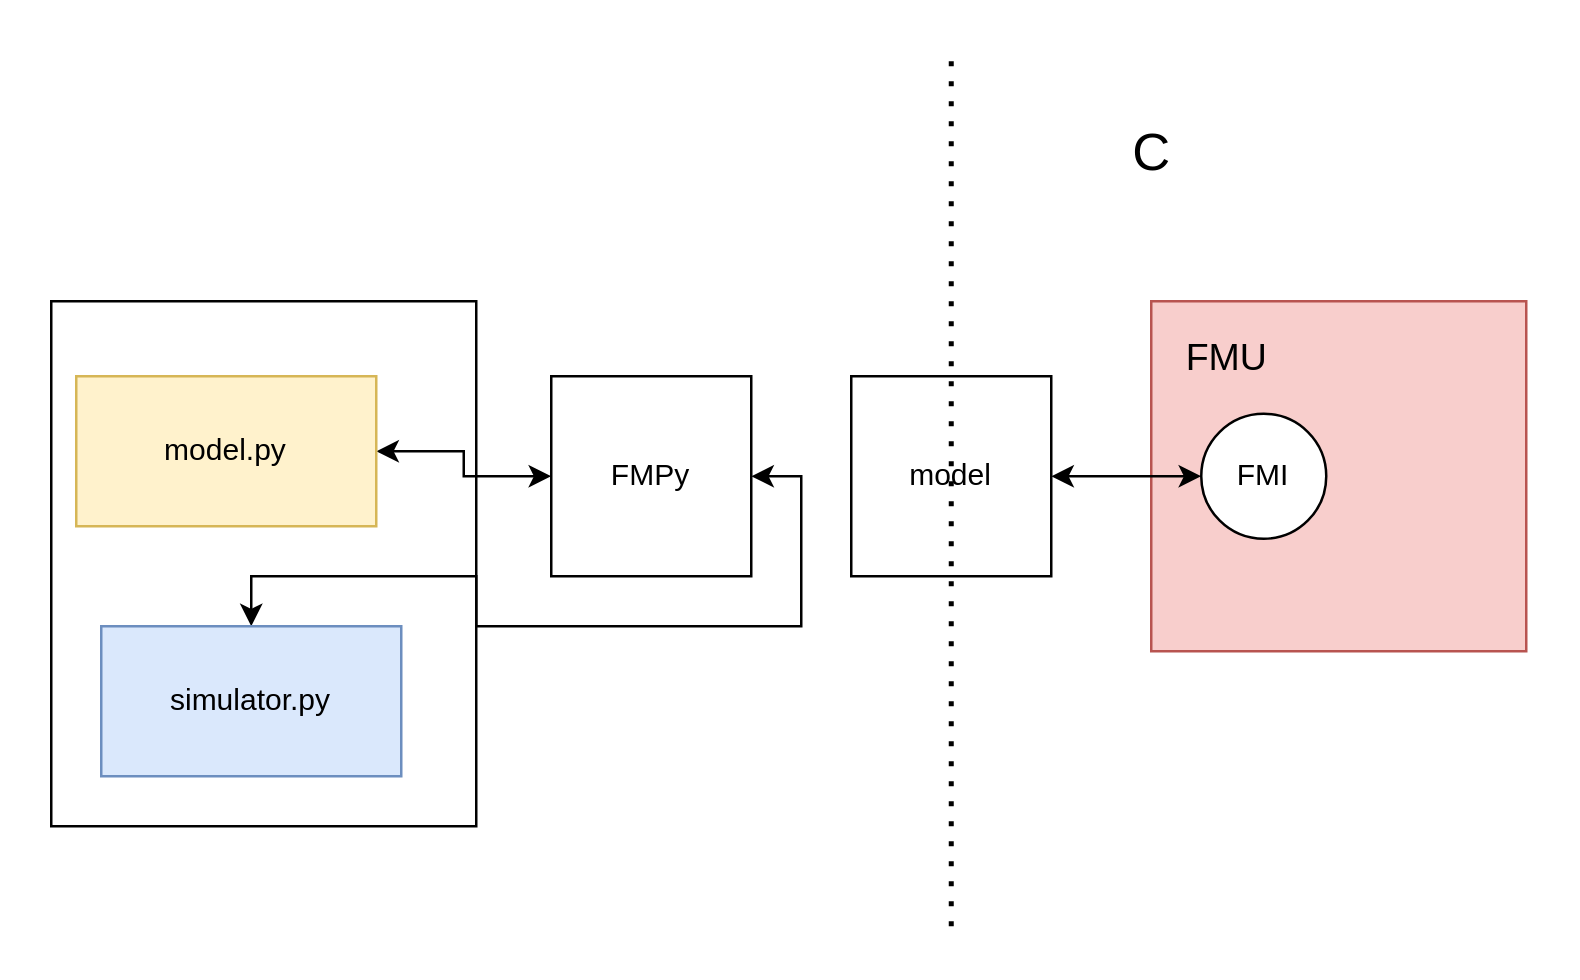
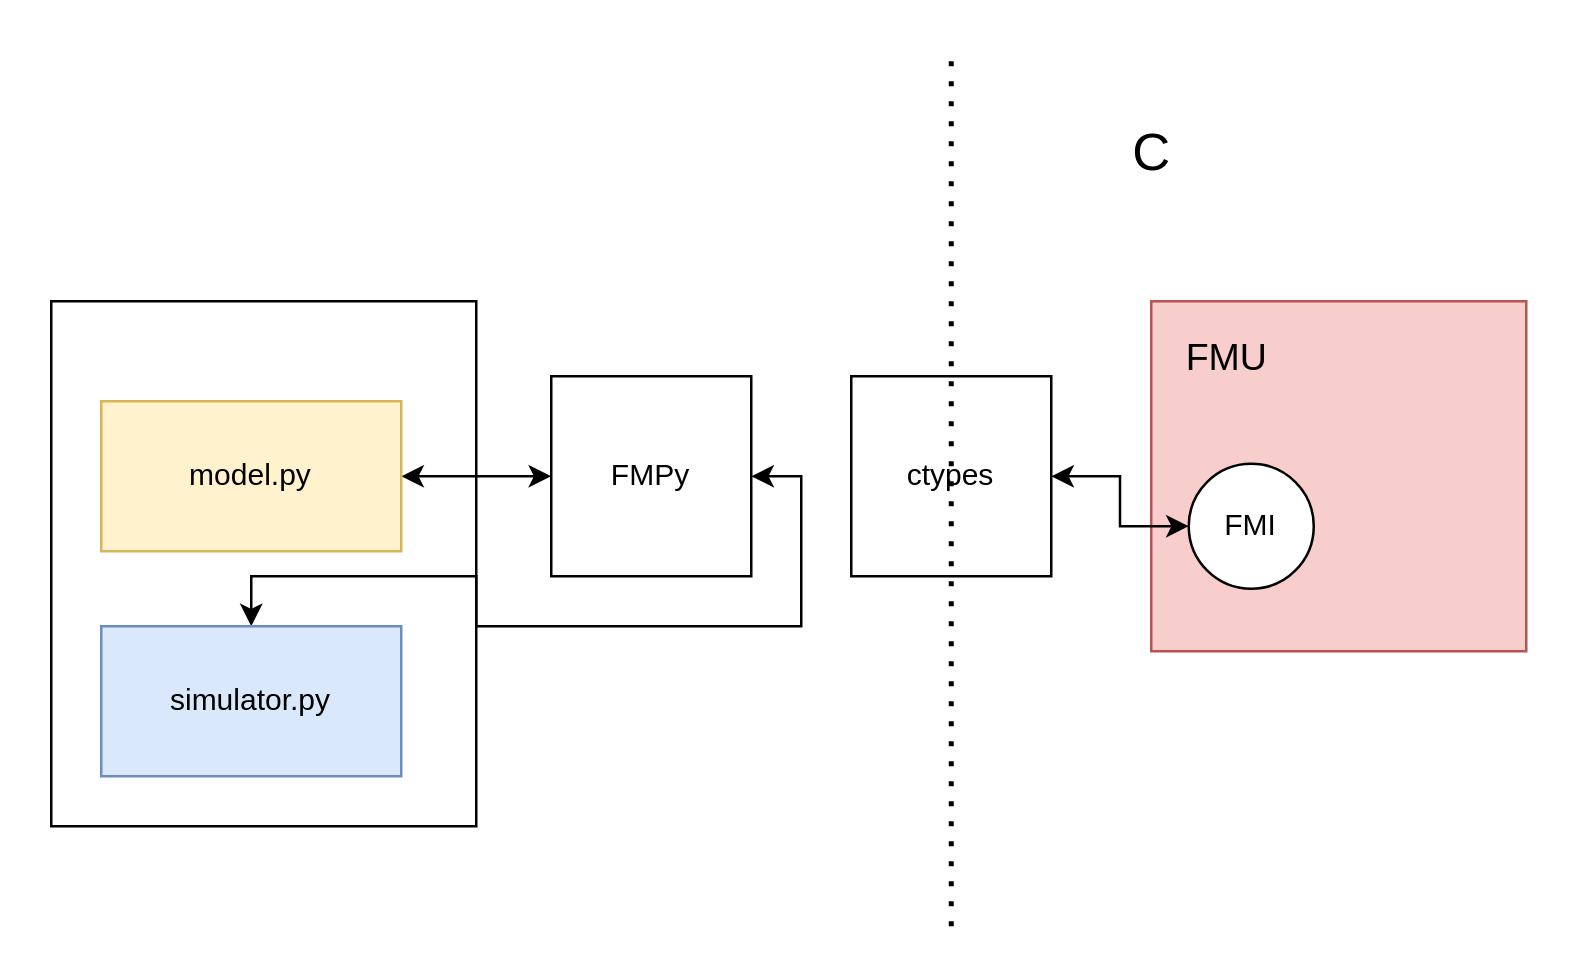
(226, 451) -> (251, 476)
(951, 476) -> (951, 476)
(1264, 476) -> (1251, 526)
